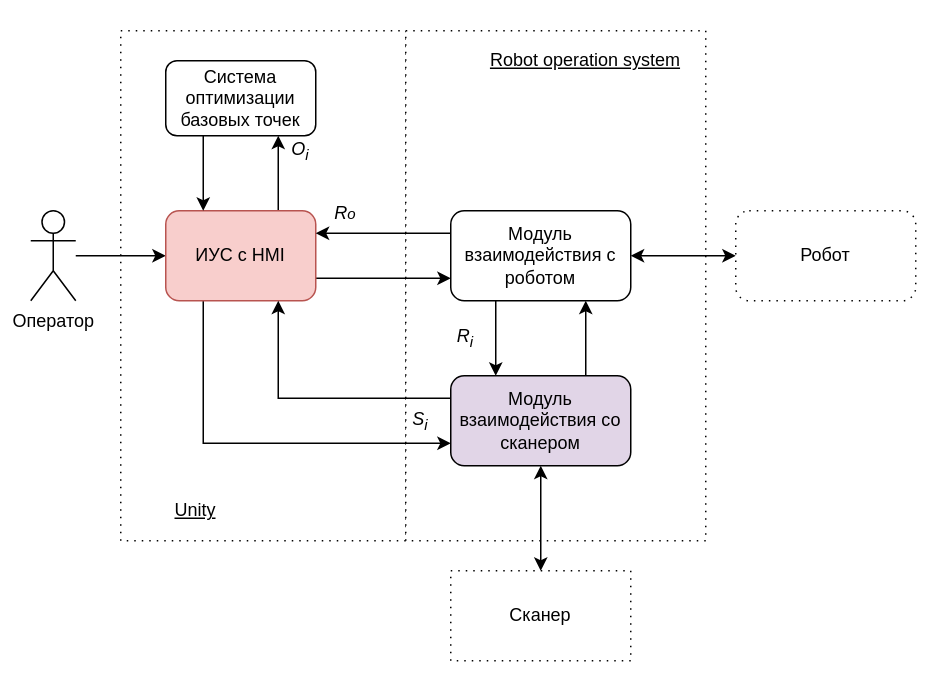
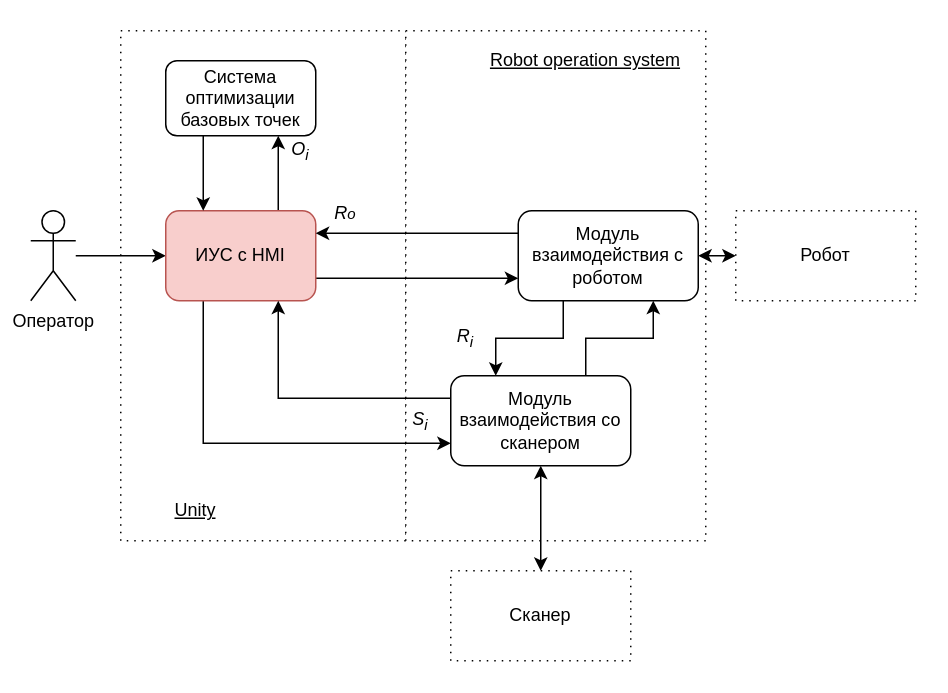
(541, 256) -> (608, 256)
(826, 256) -> (826, 256)
(541, 421) -> (541, 421)
